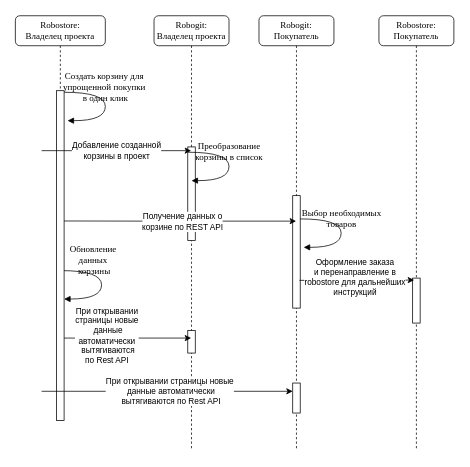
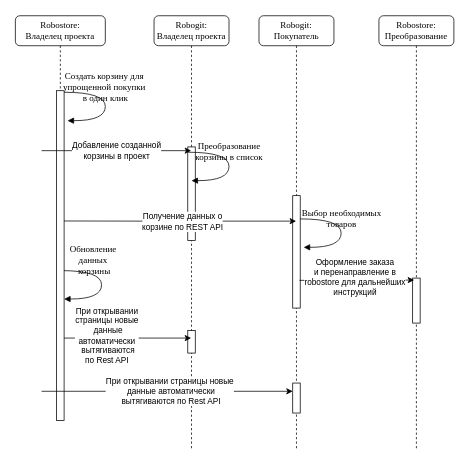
(417, 30) -> (417, 30)
